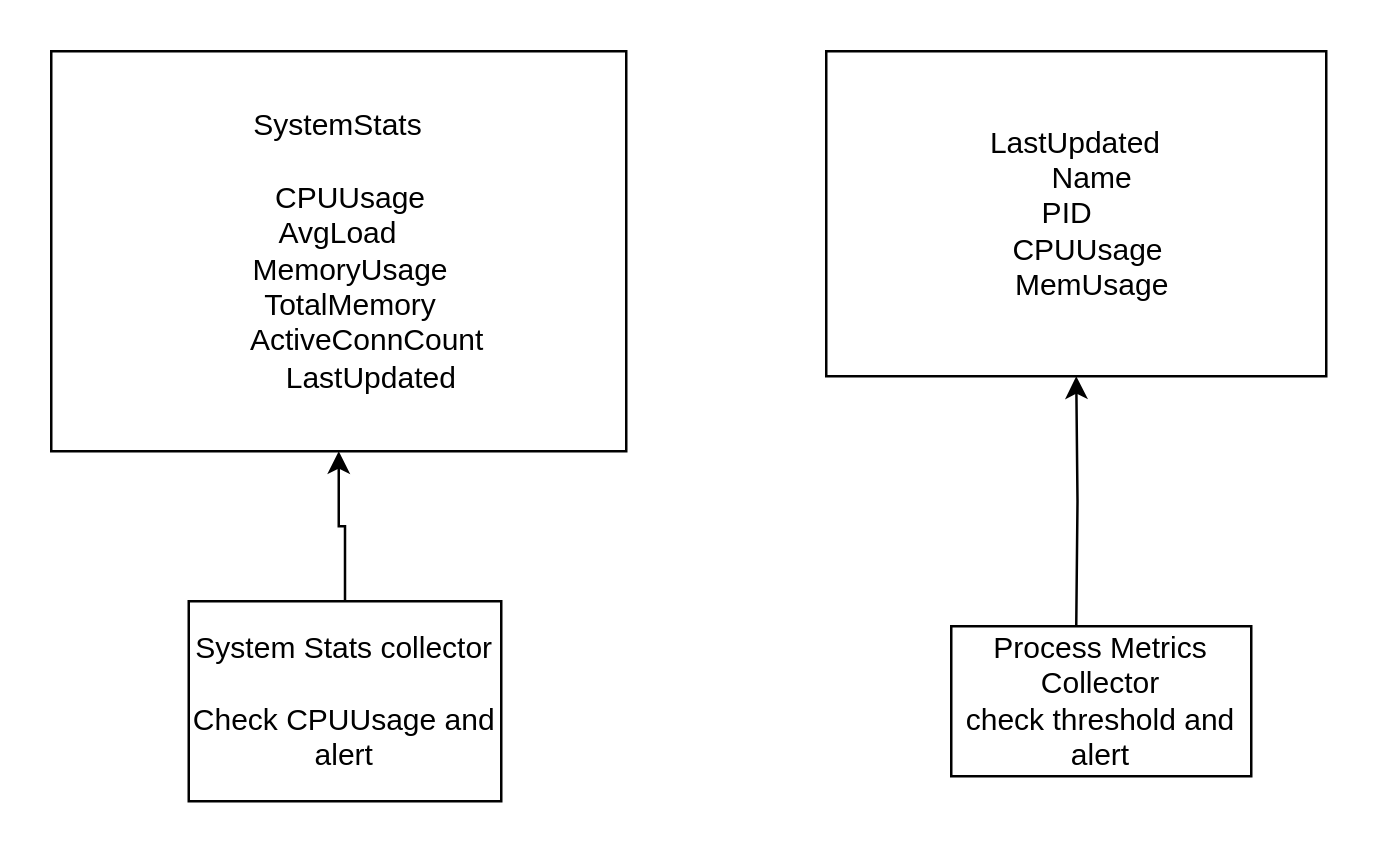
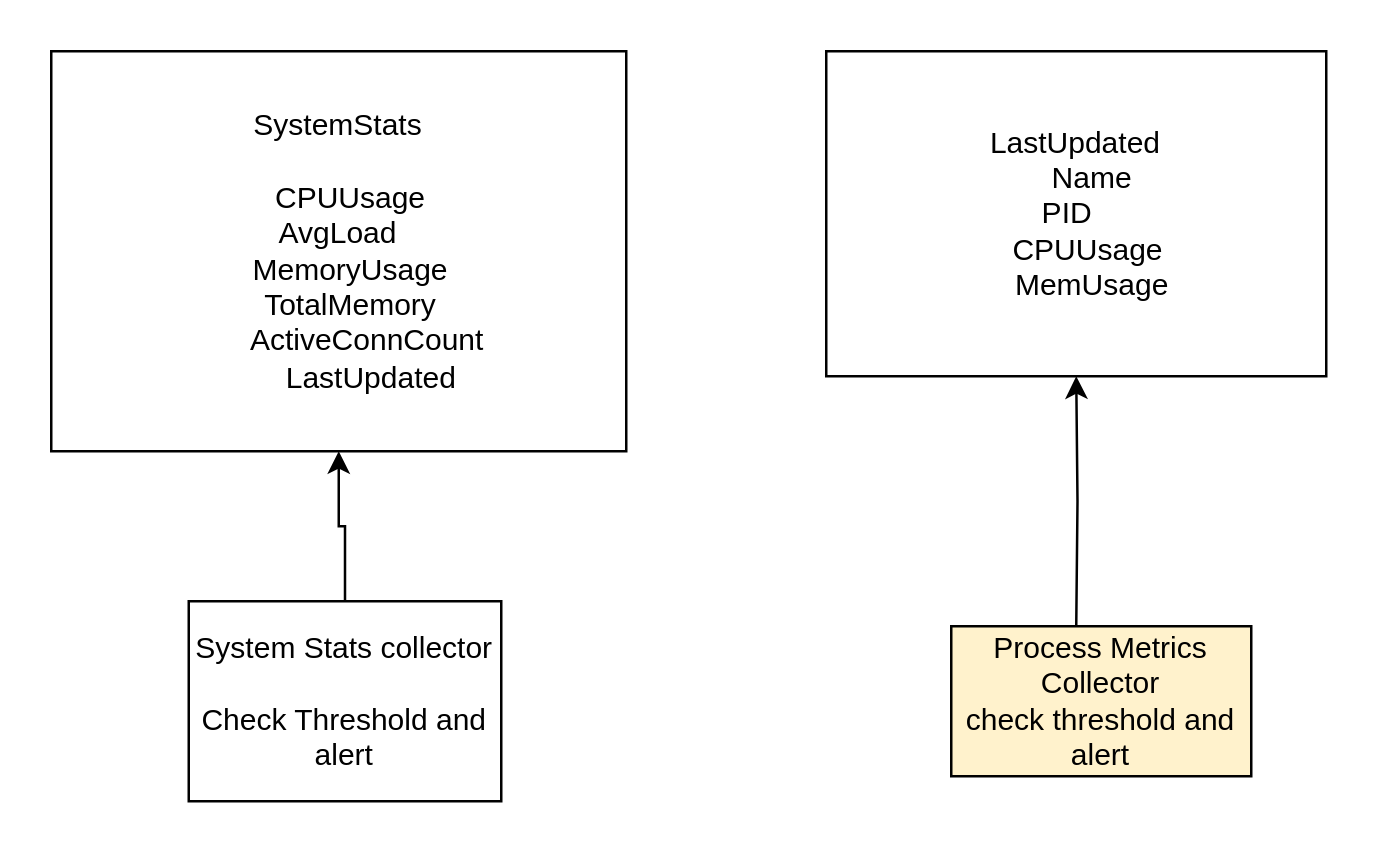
(345, 701) -> (345, 701)
(1101, 701) -> (1101, 701)
